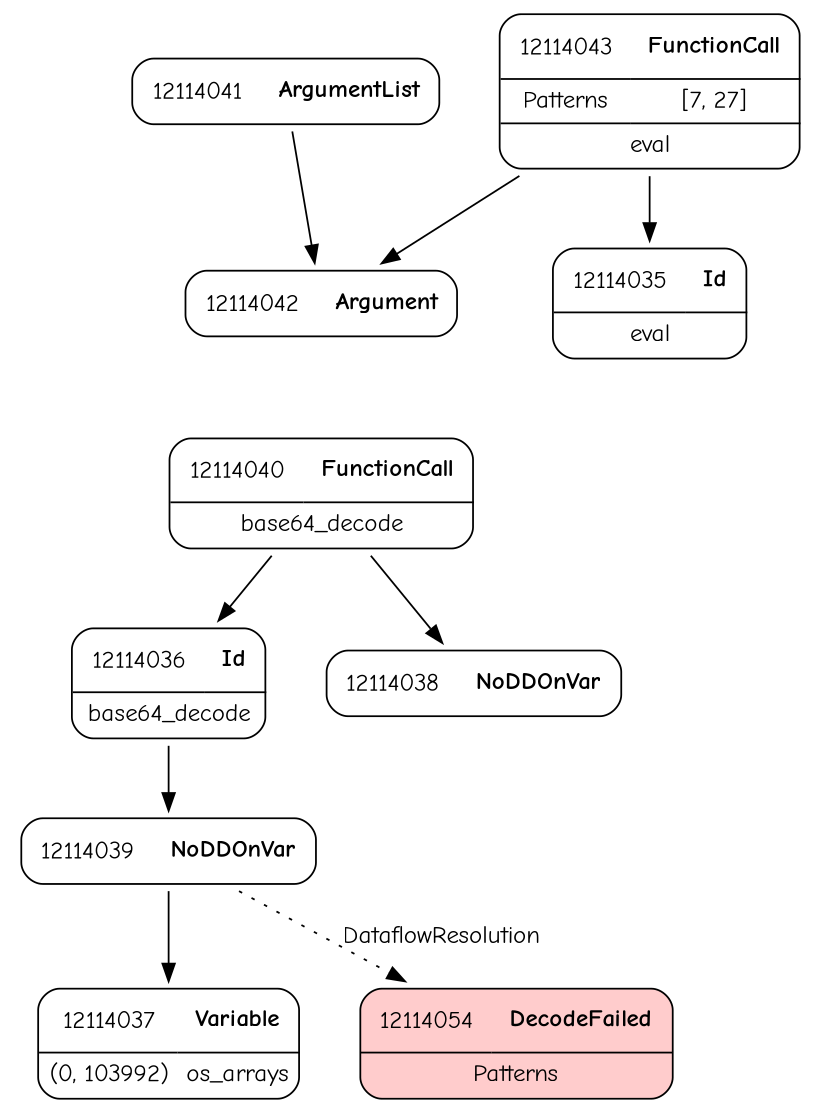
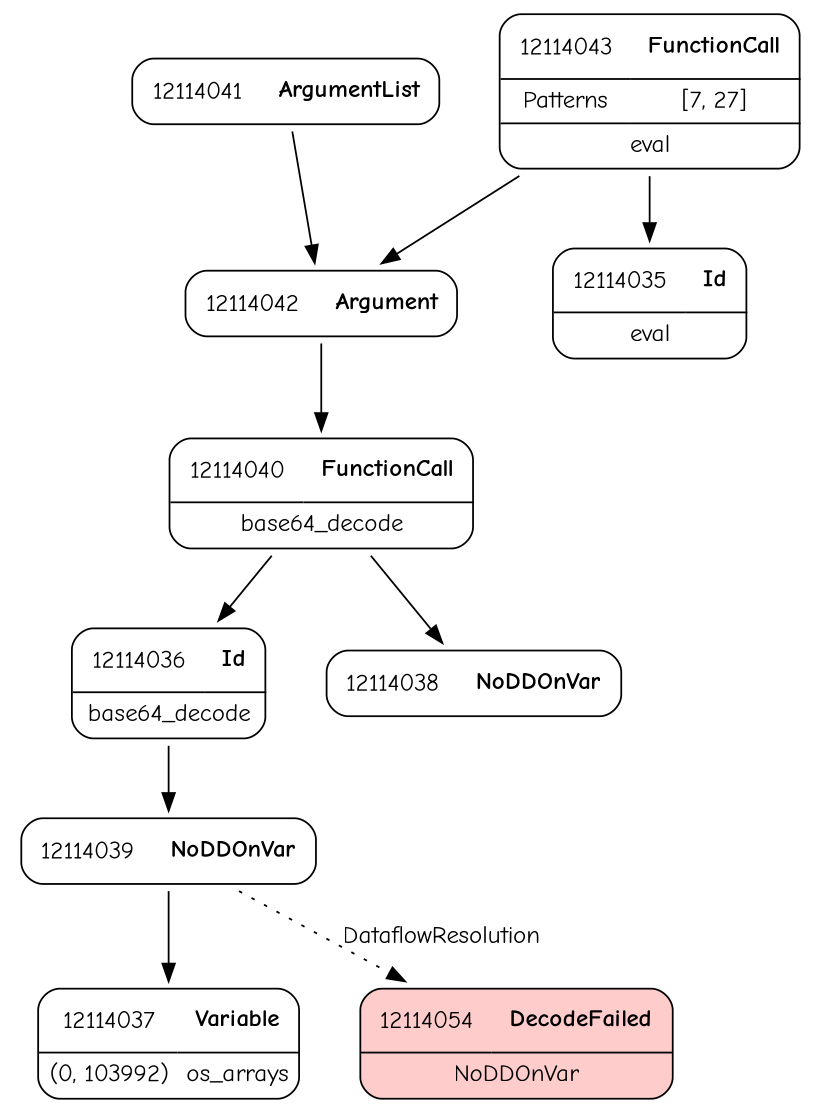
none -> (321, 378)
(517, 1074) -> (517, 1074)
